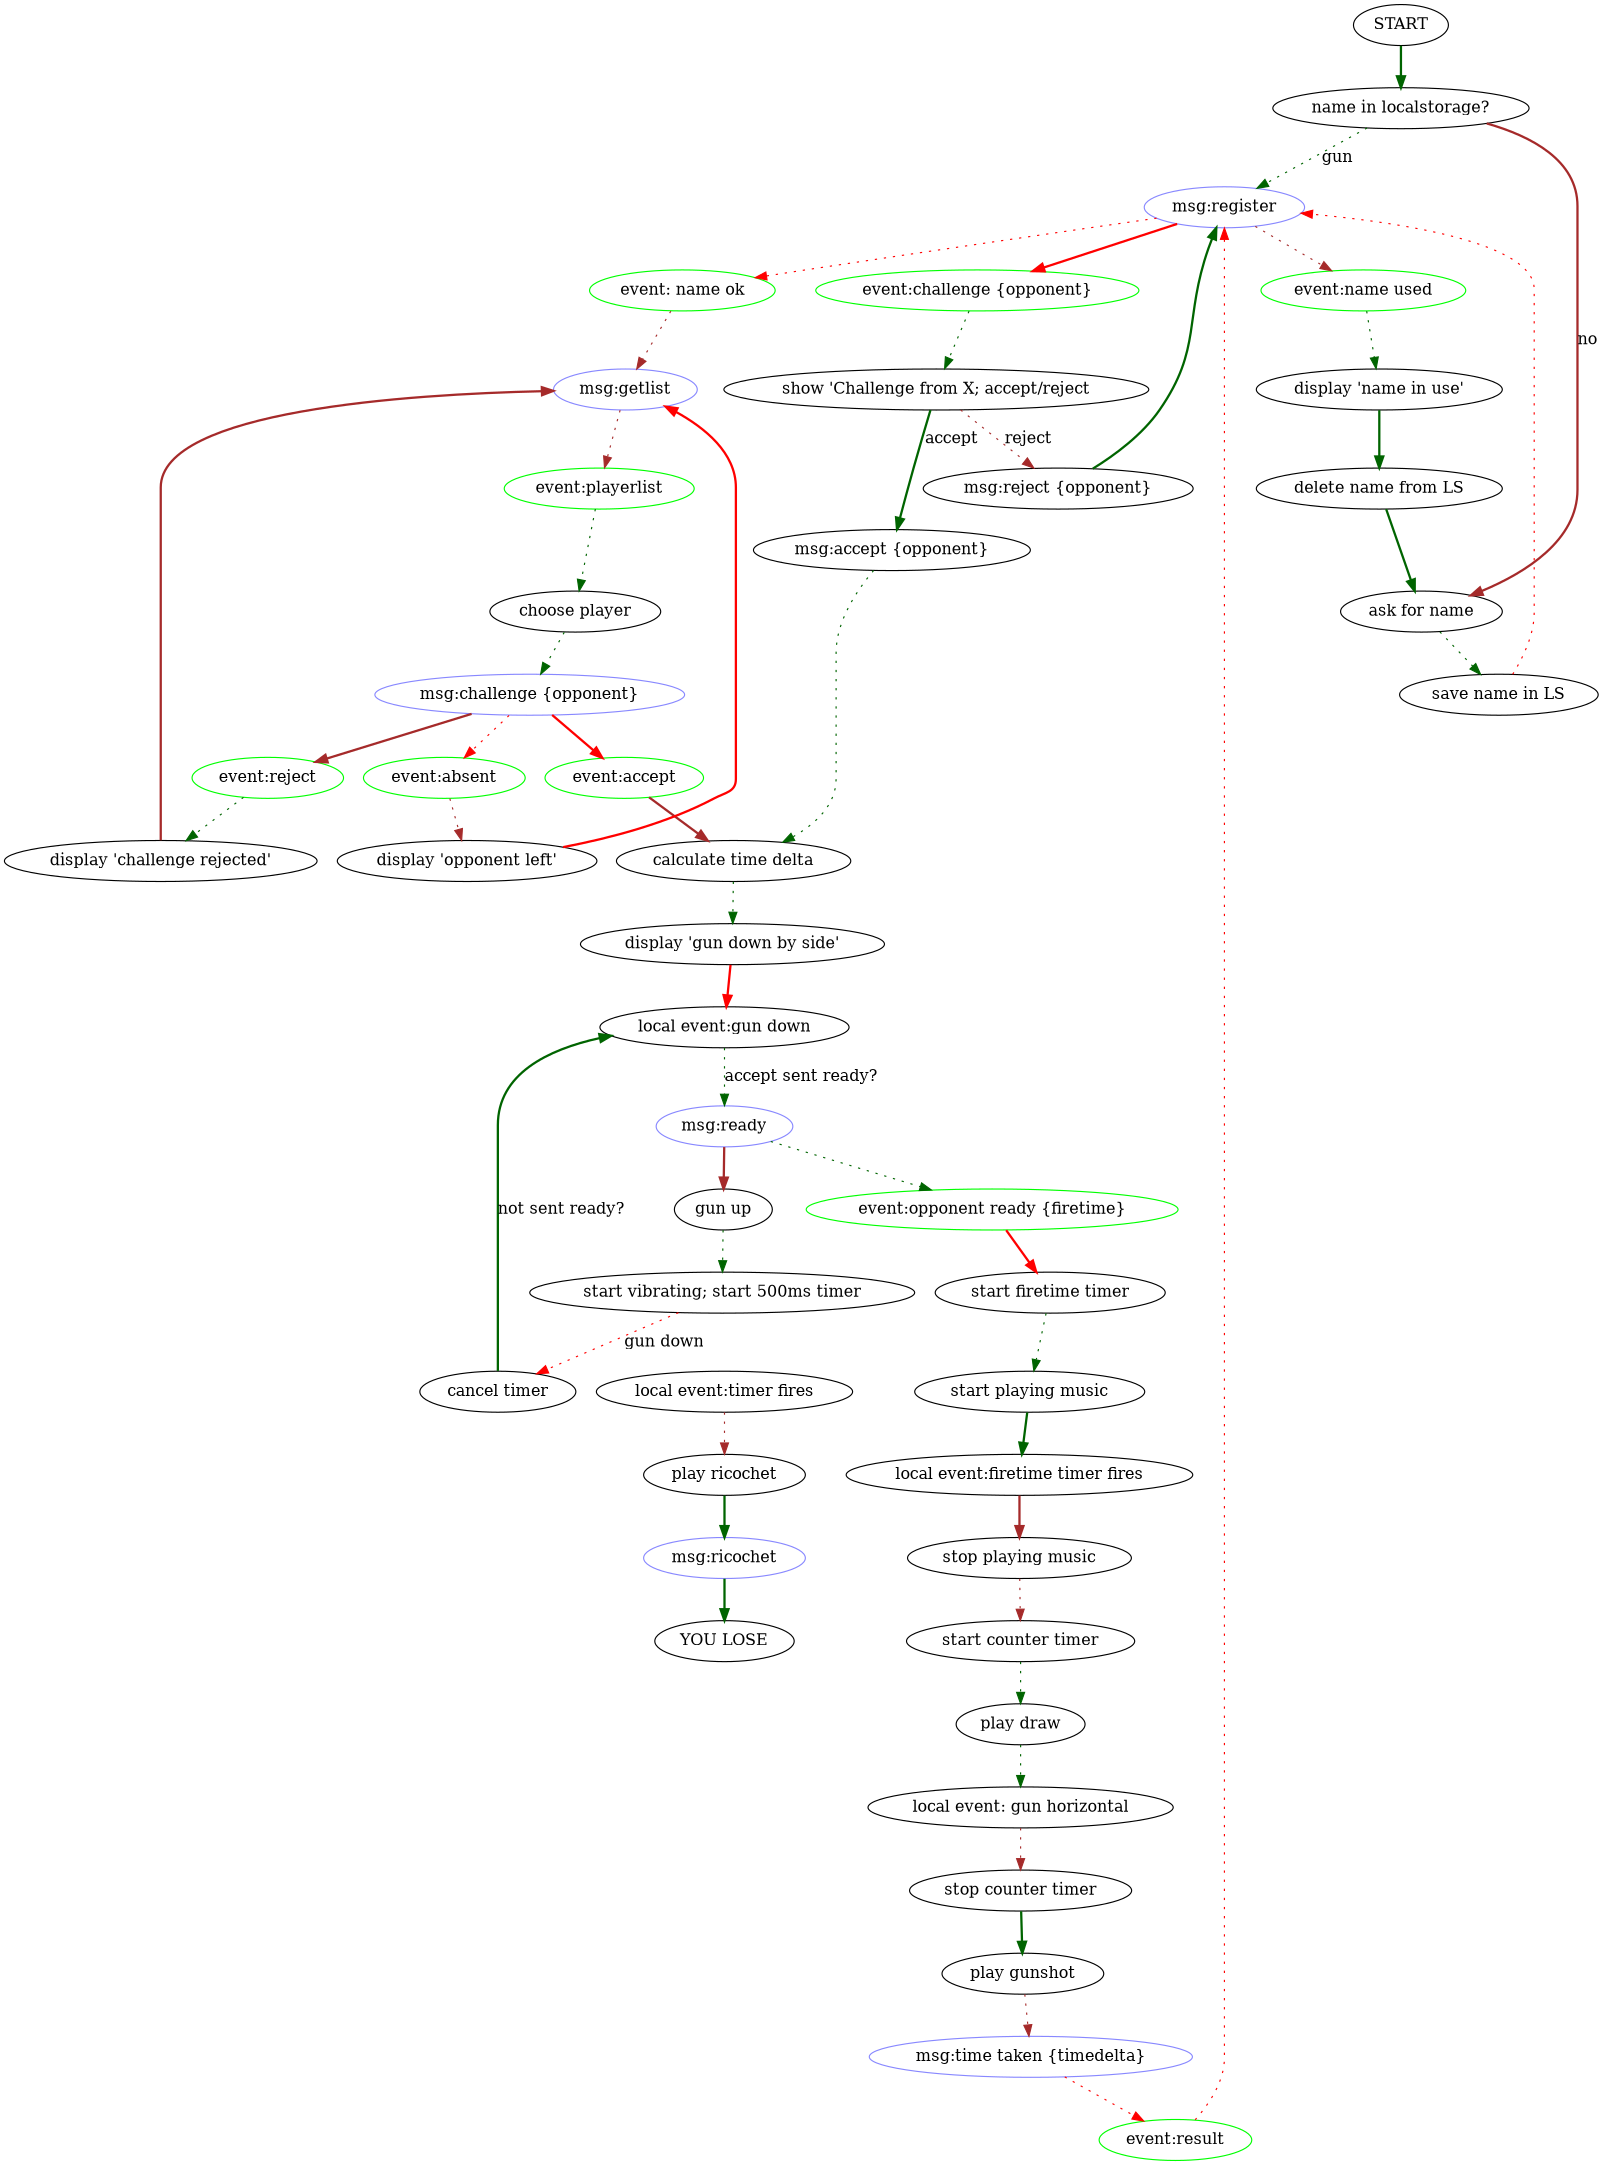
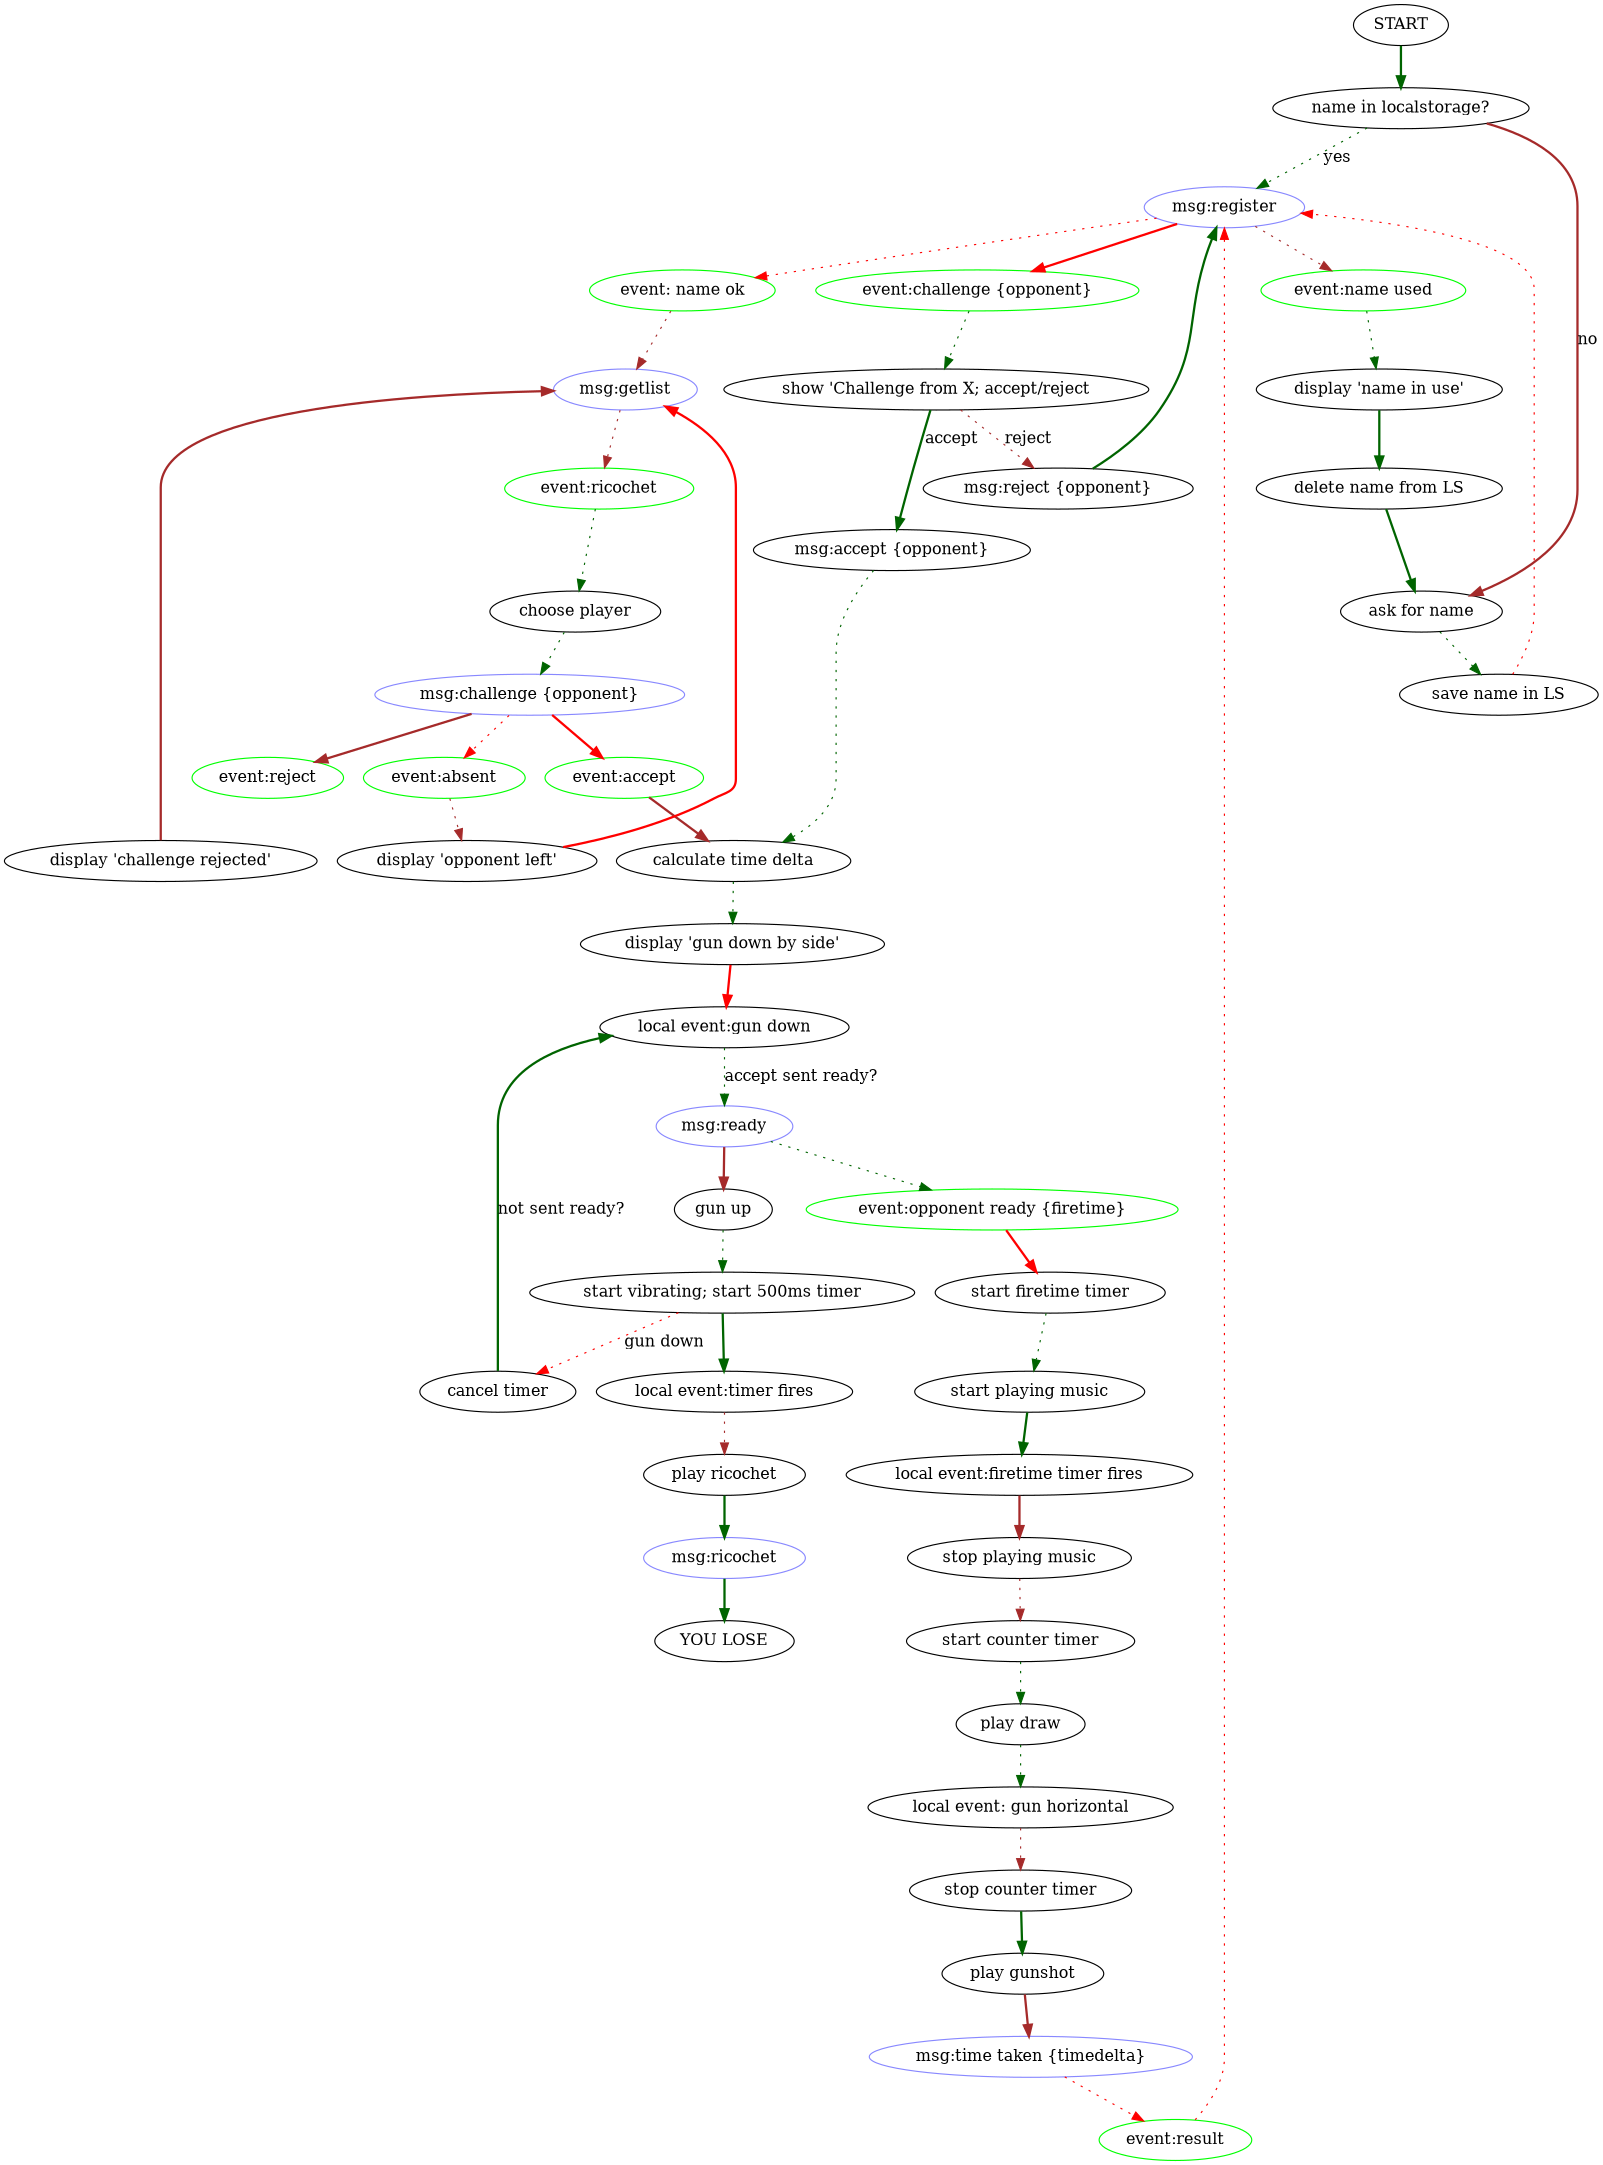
(1338, 158) -> (1338, 158)
(599, 489) -> (599, 489)
(219, 815) -> none
none -> (723, 1336)
(1026, 2010) -> (1026, 2010)
